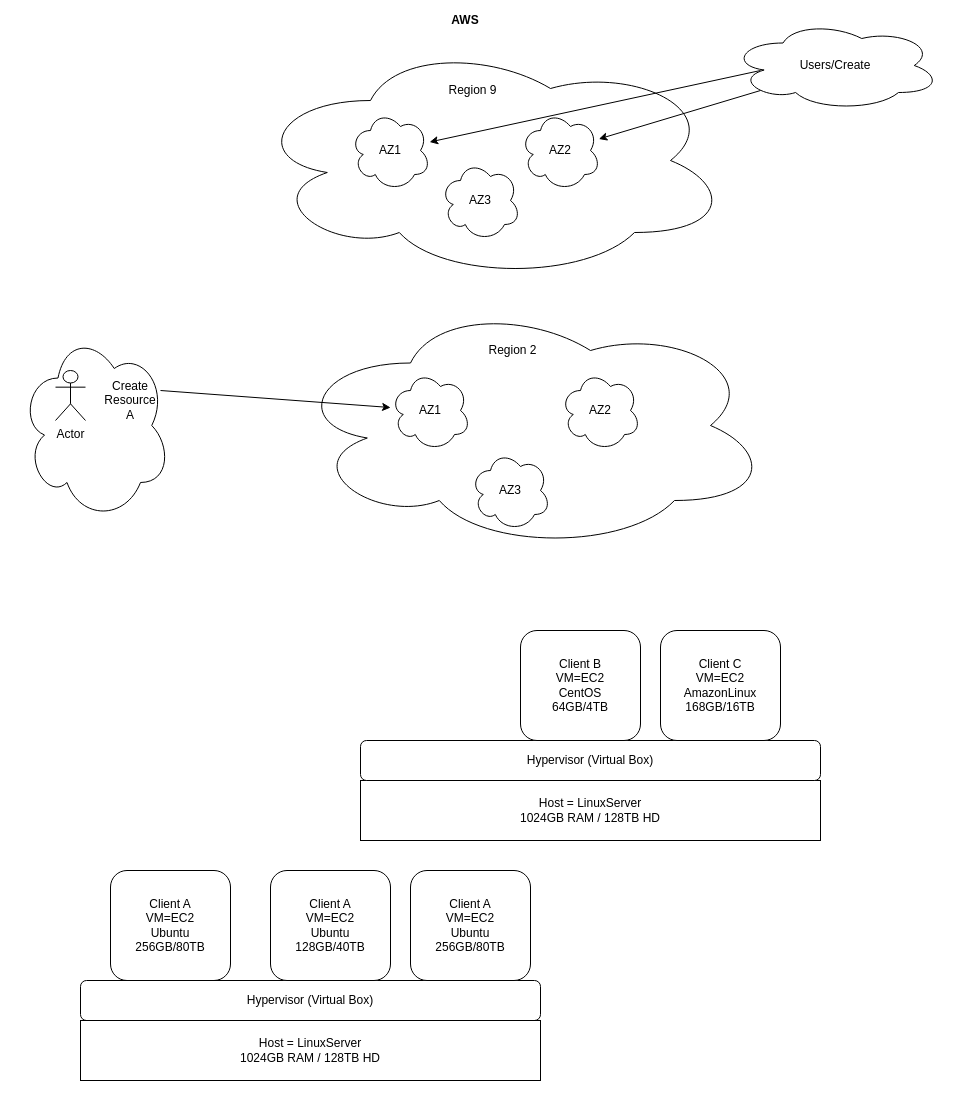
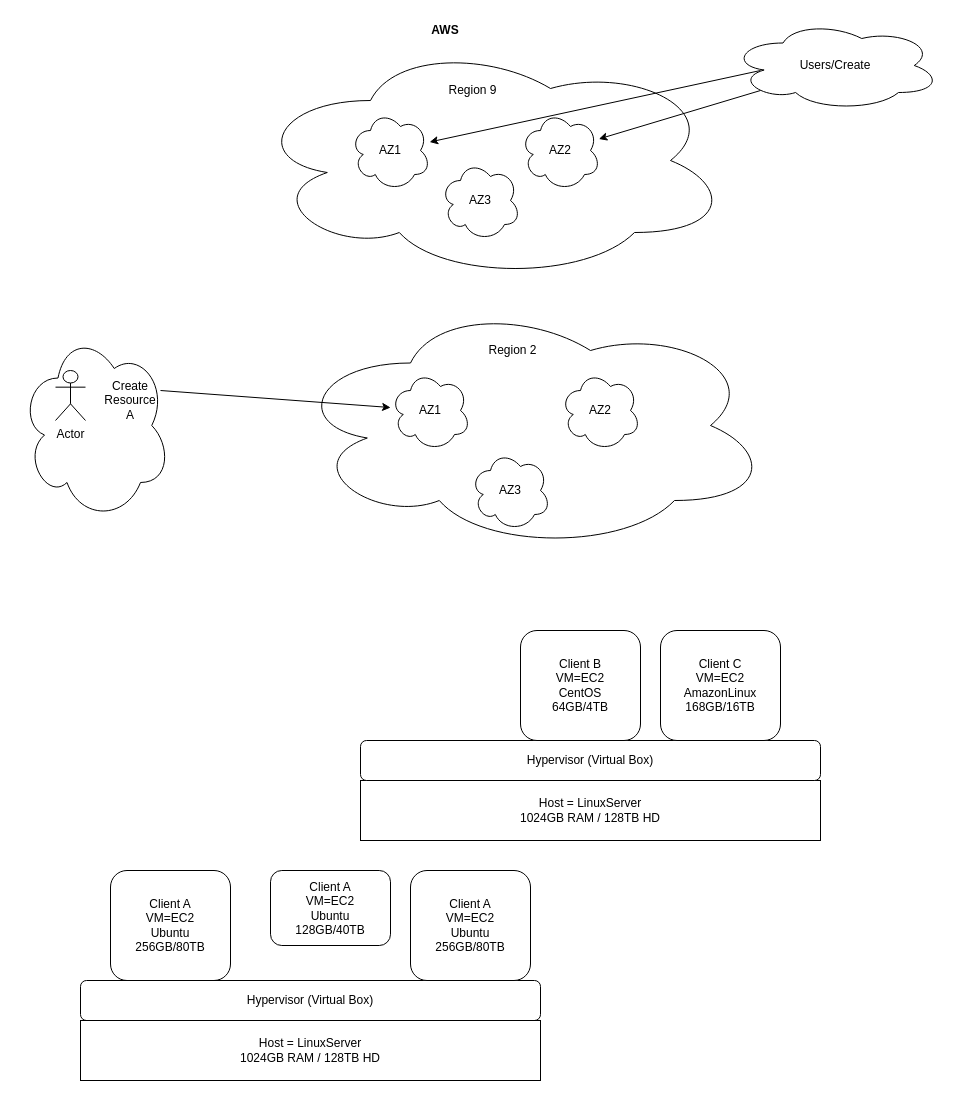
(466, 21) -> (446, 31)
(331, 926) -> (331, 908)
